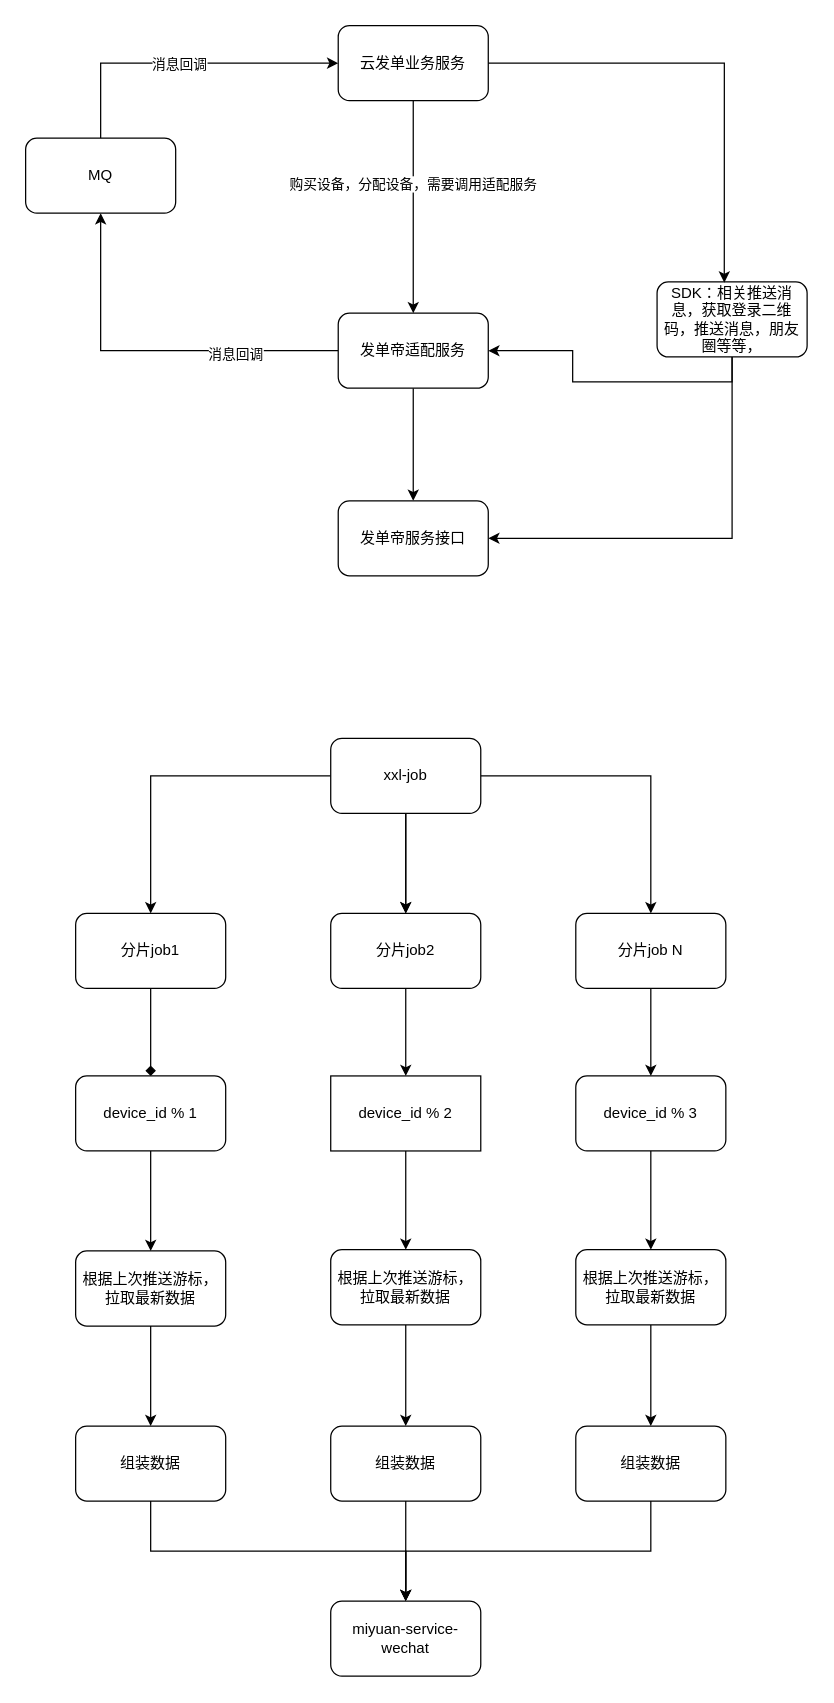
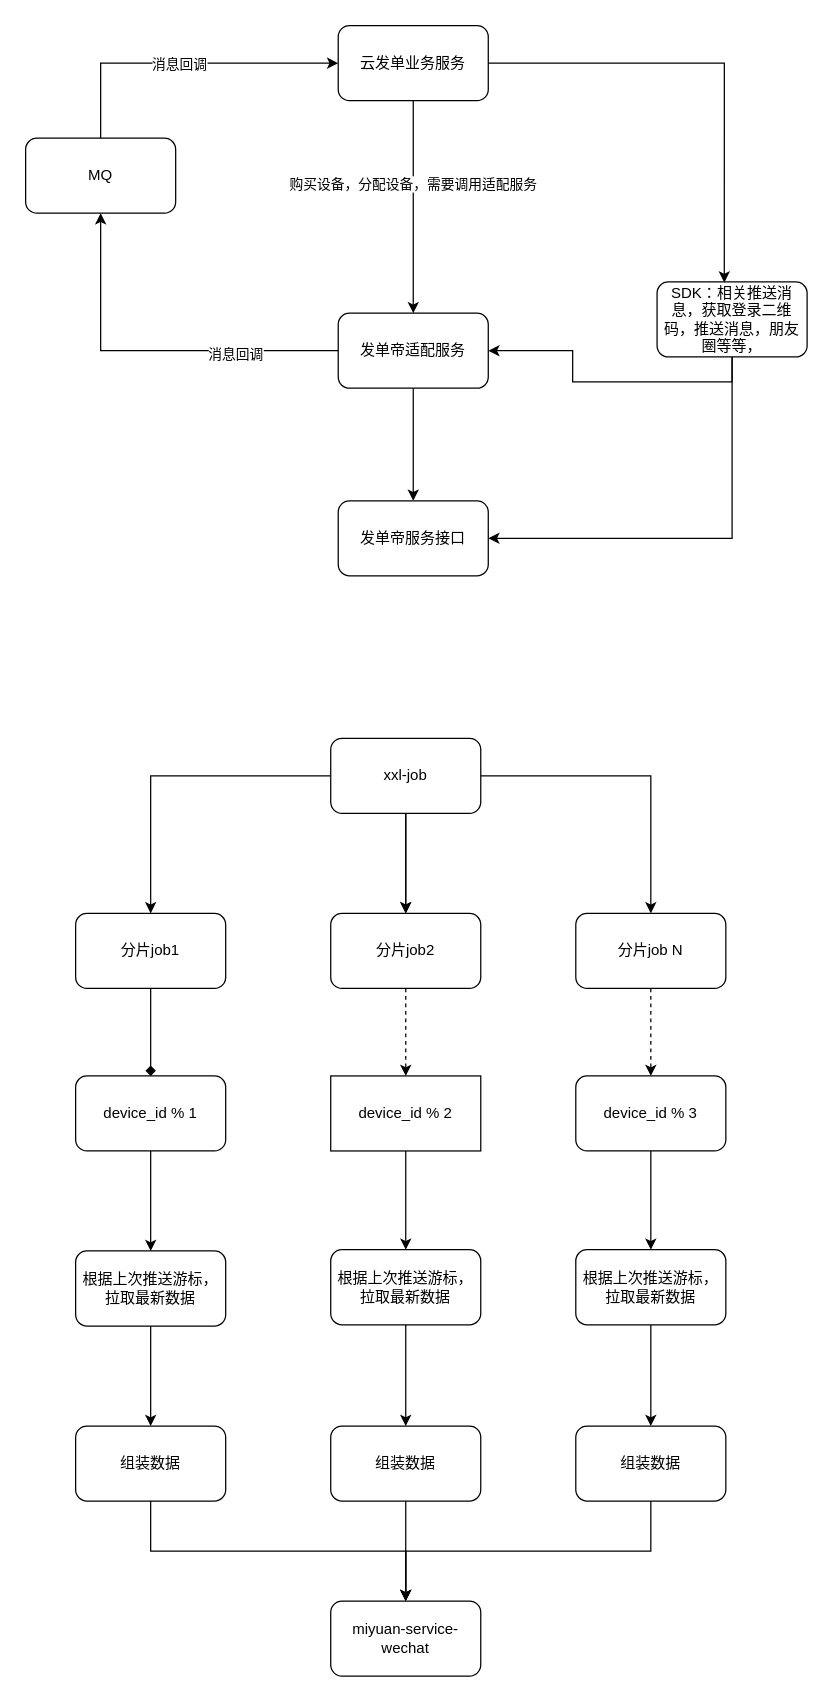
(406, 1026) -> (406, 1026)
(651, 1026) -> (651, 1026)
